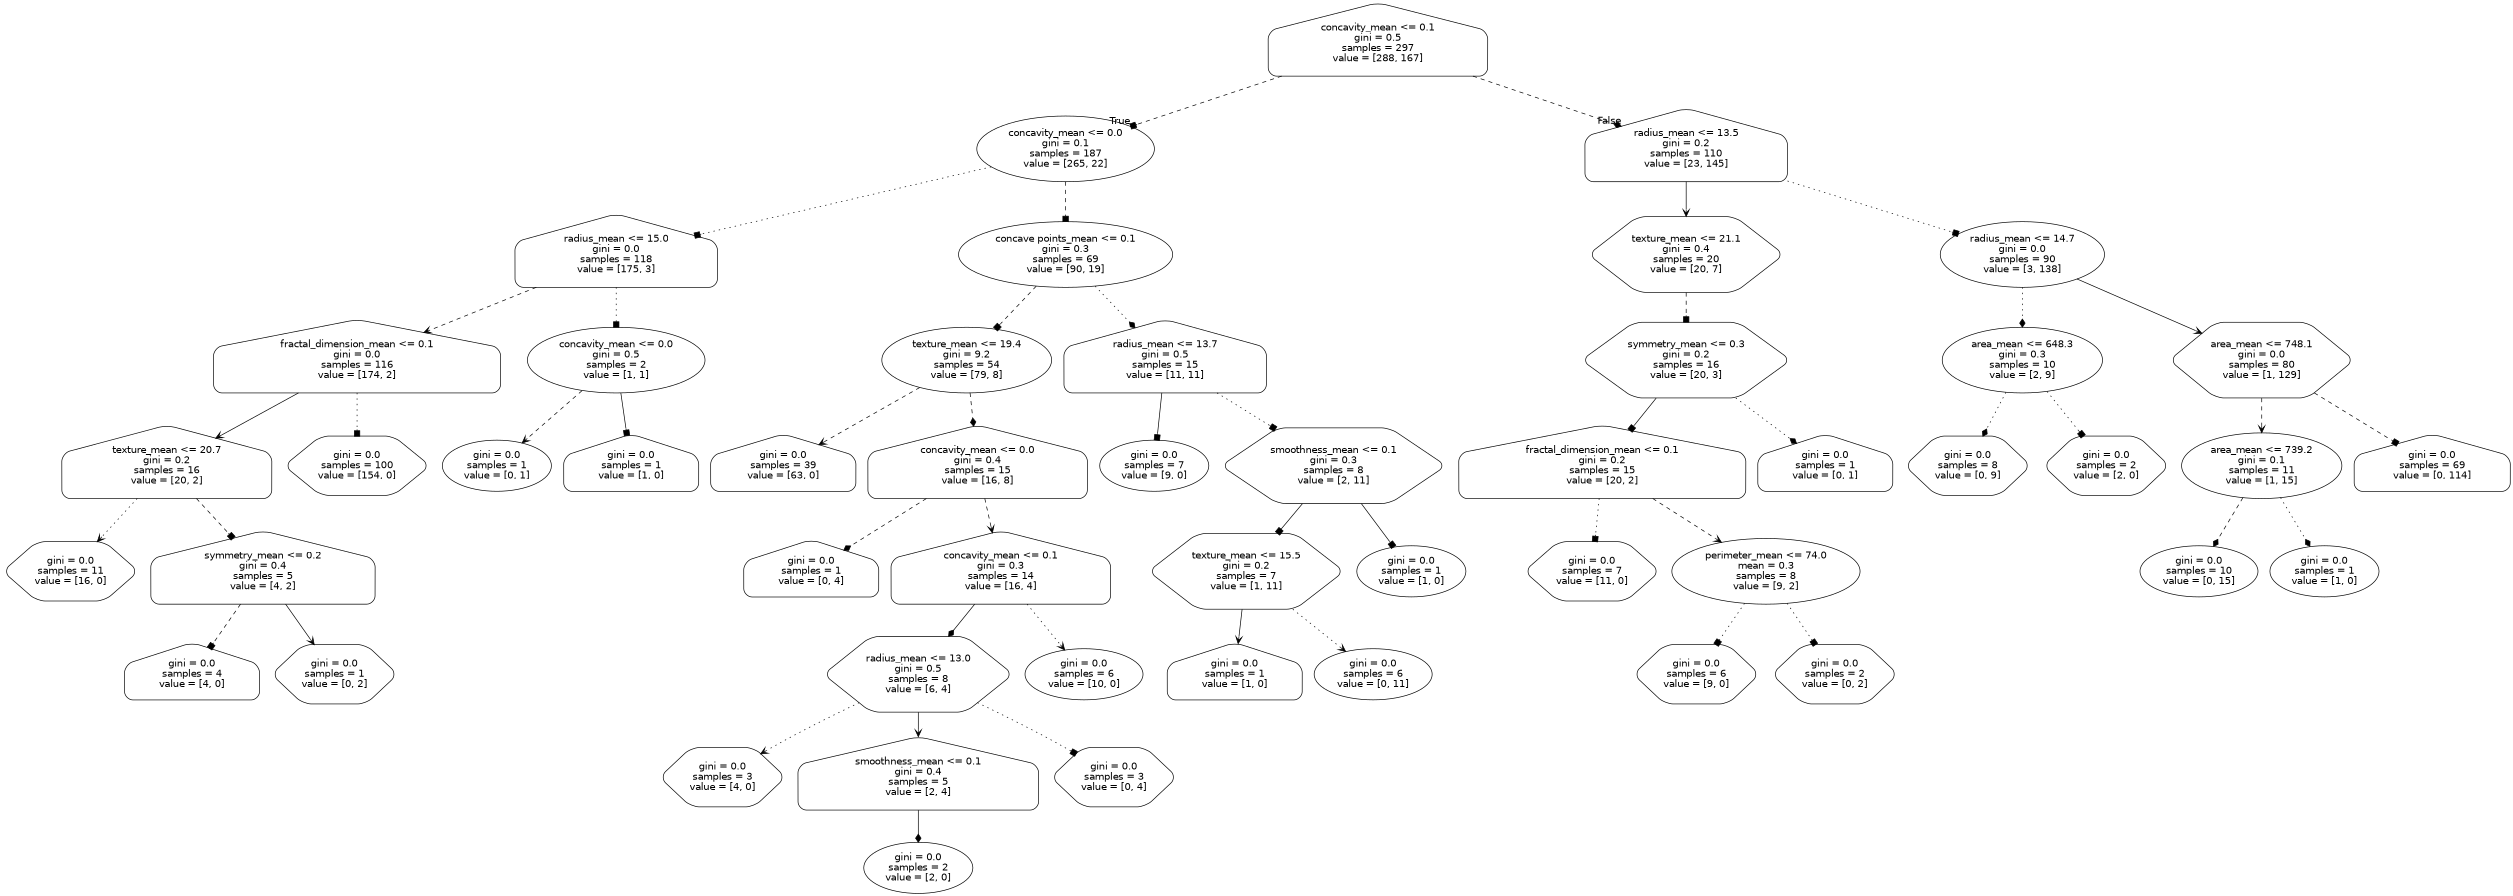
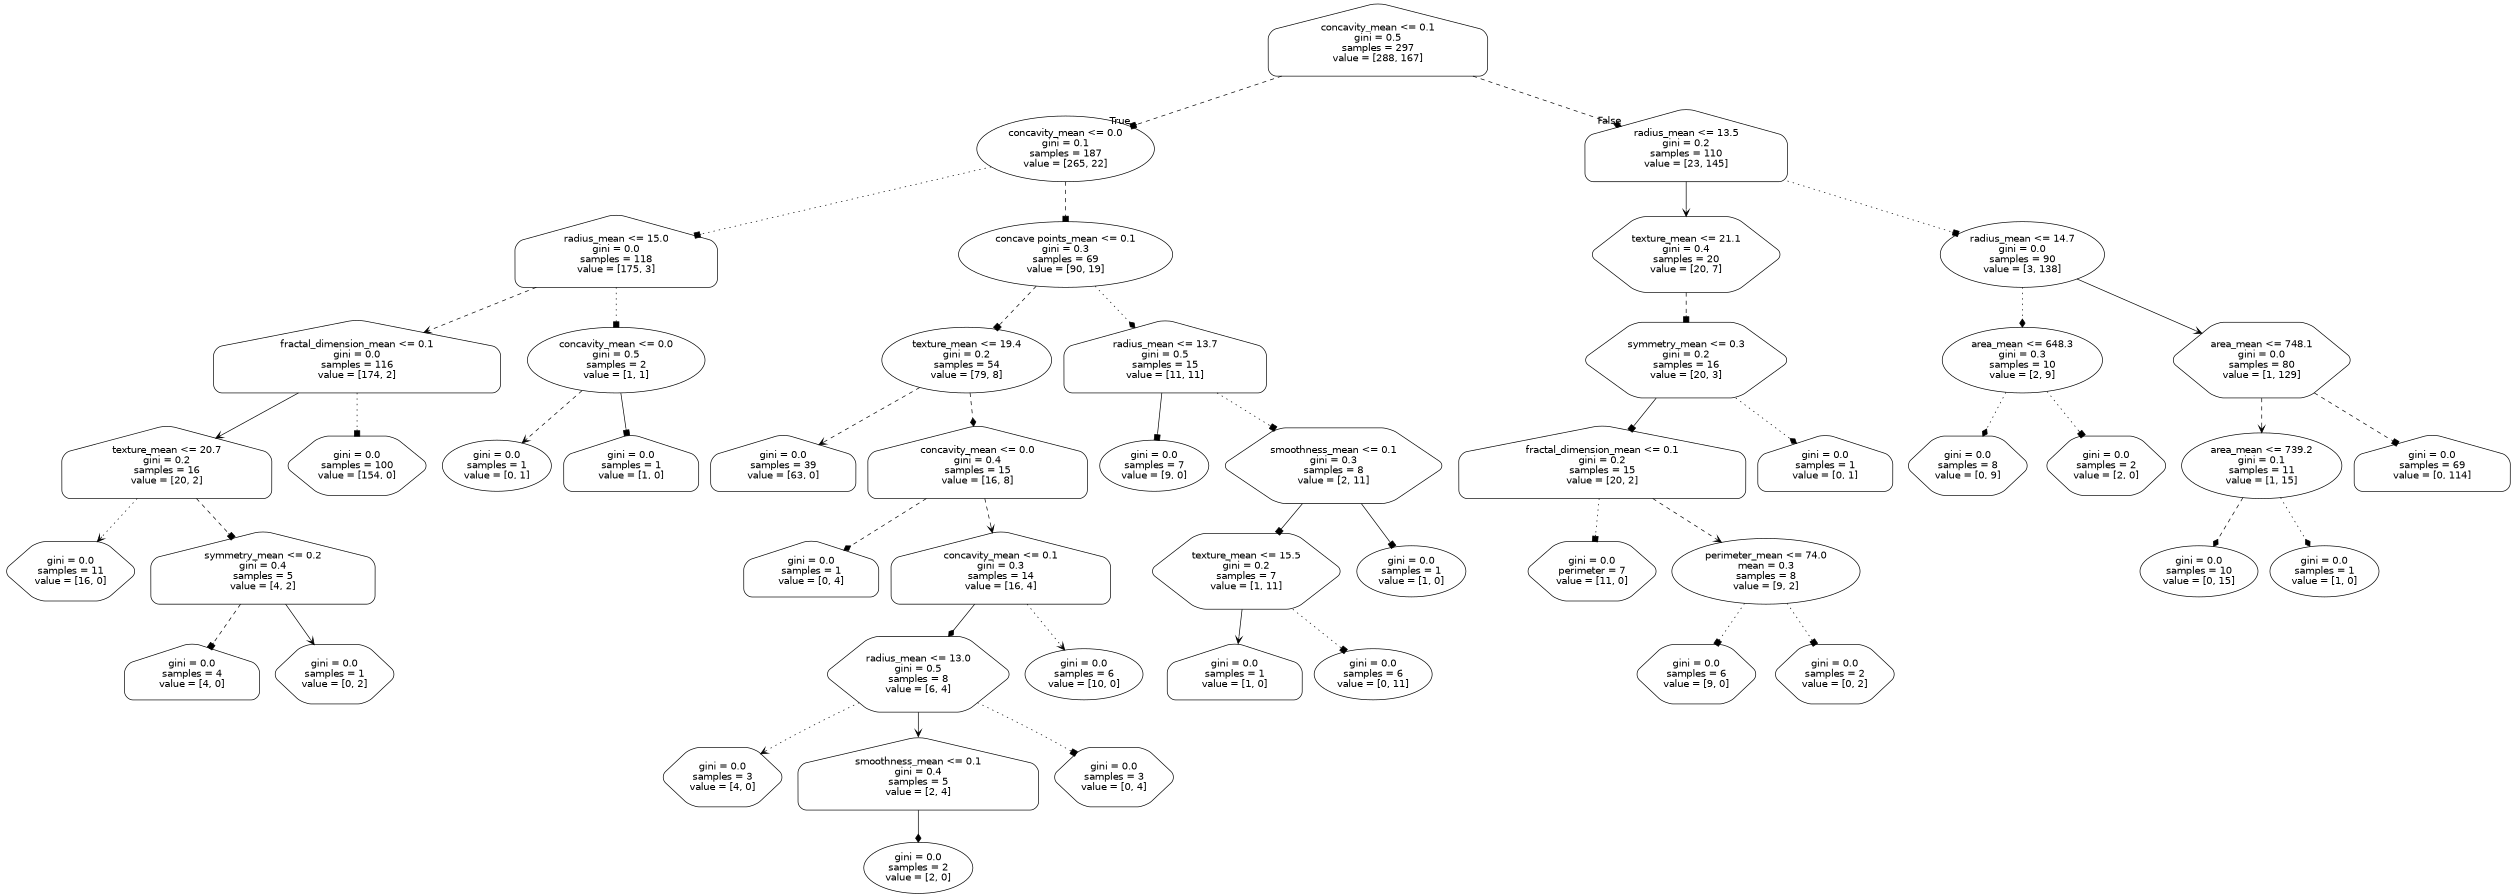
(967, 360) -> (967, 360)
(1592, 571) -> (1592, 571)
(1317, 628) -> (1317, 628)
